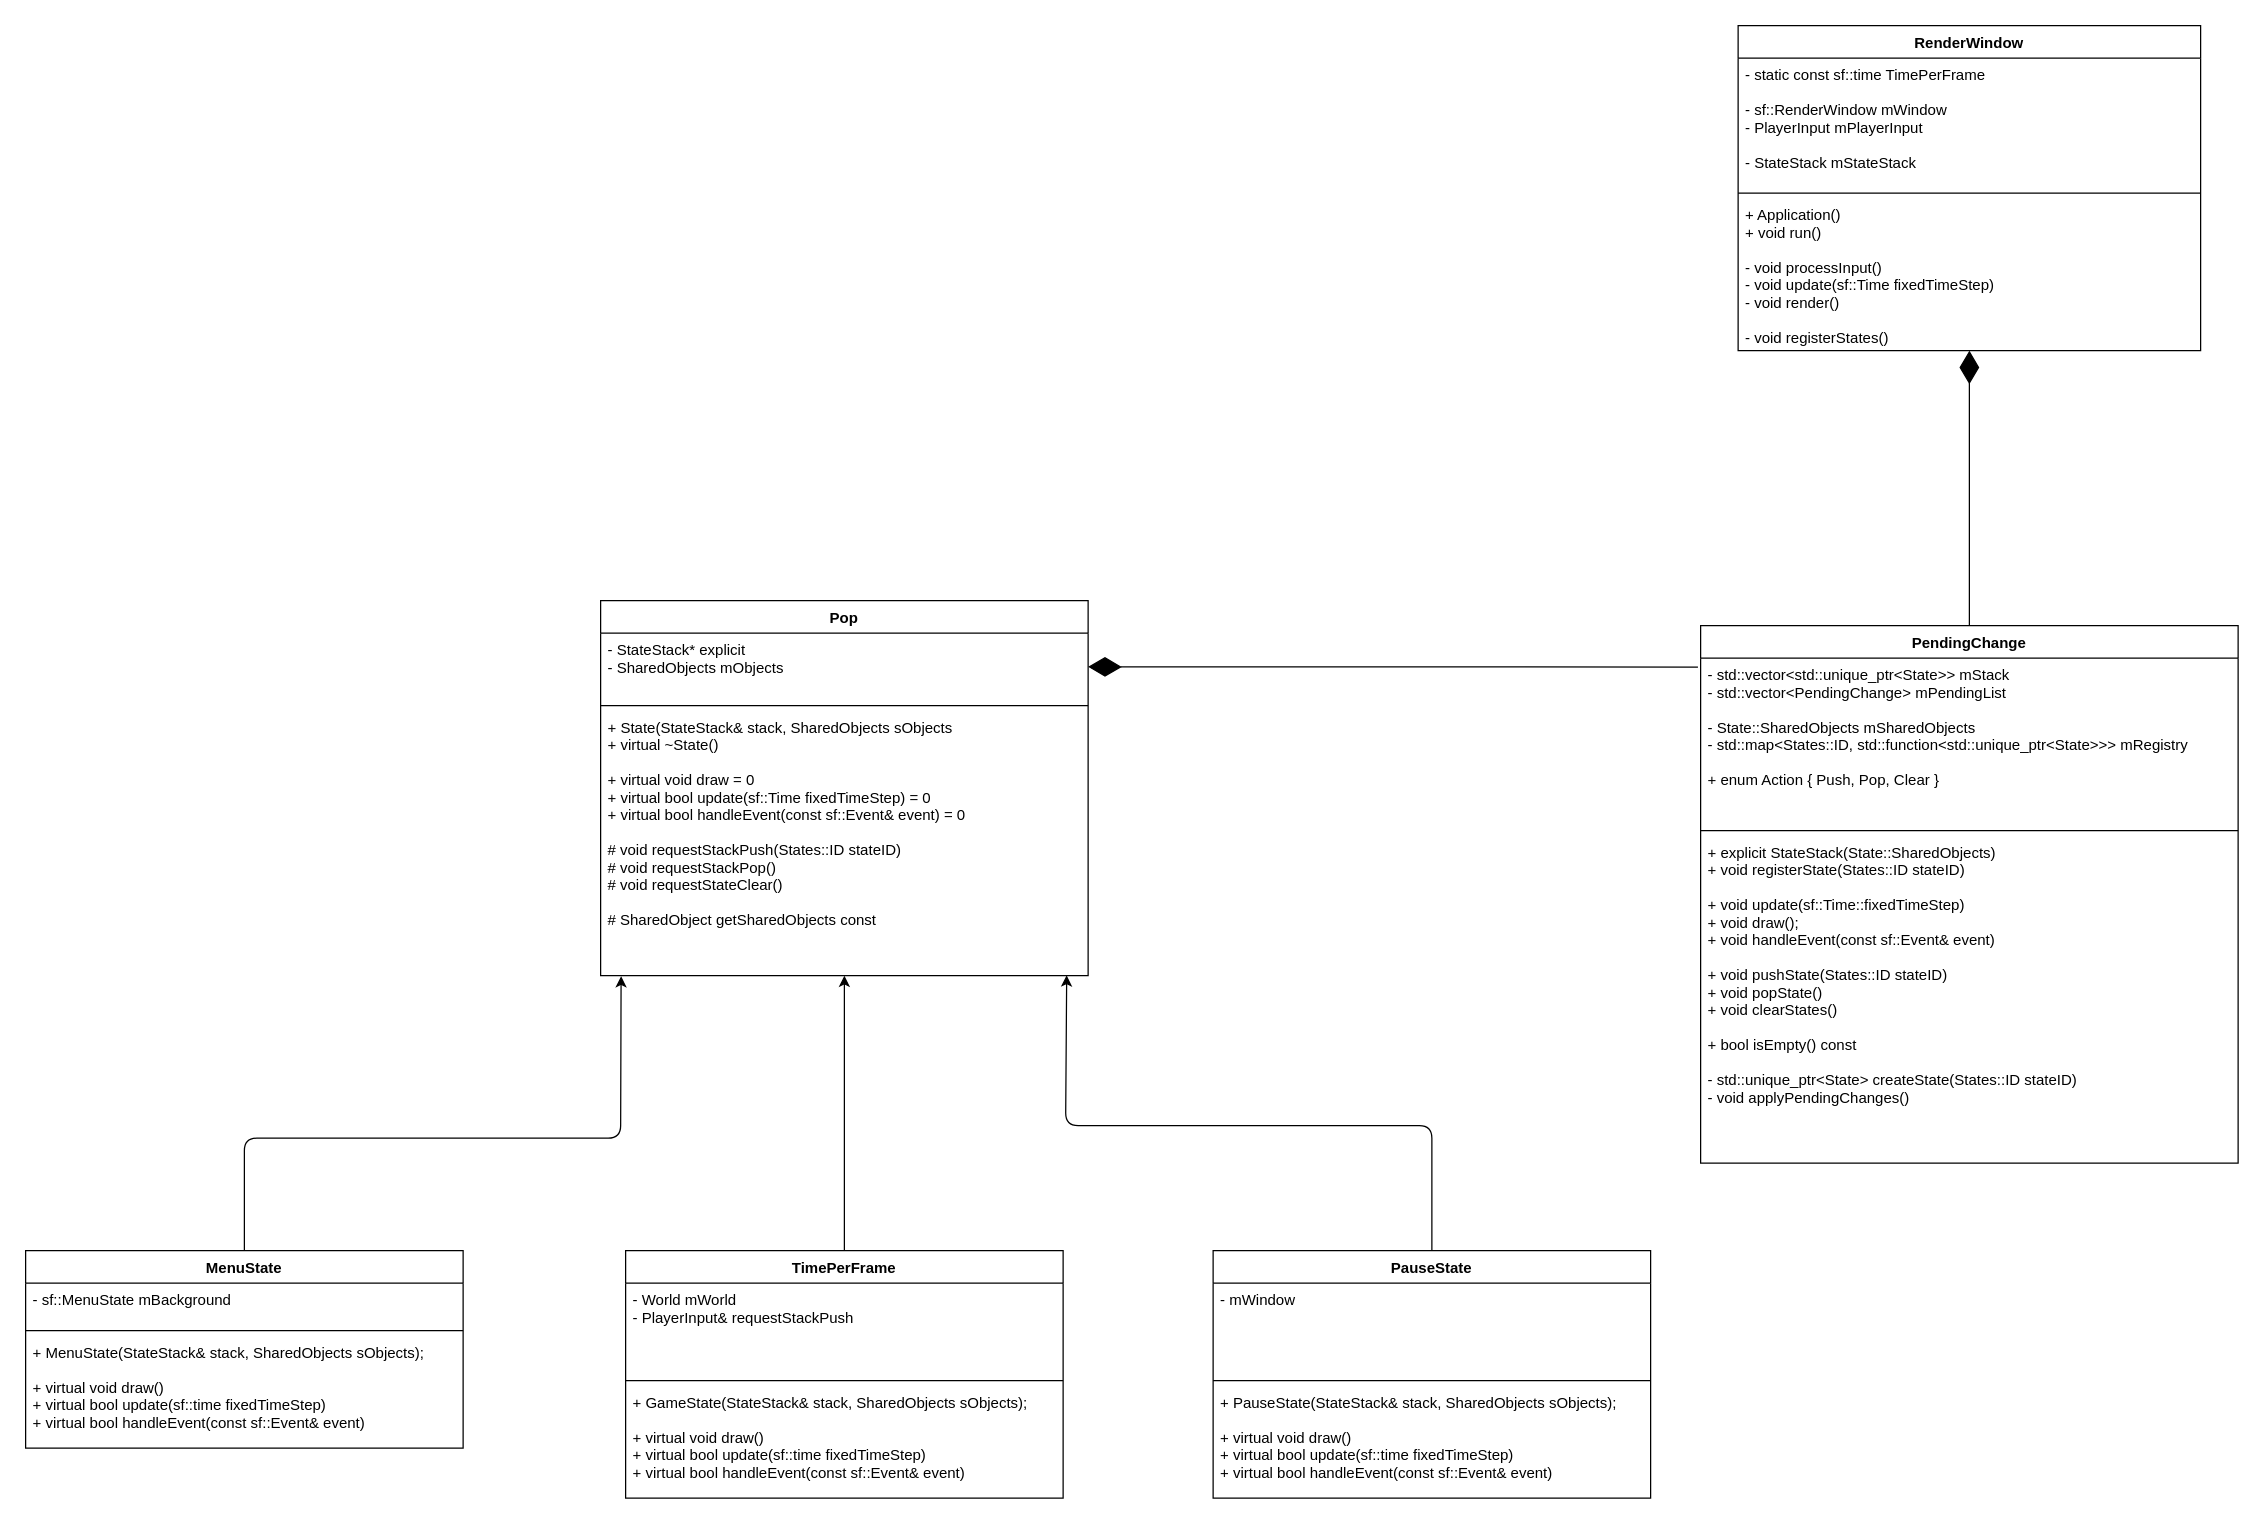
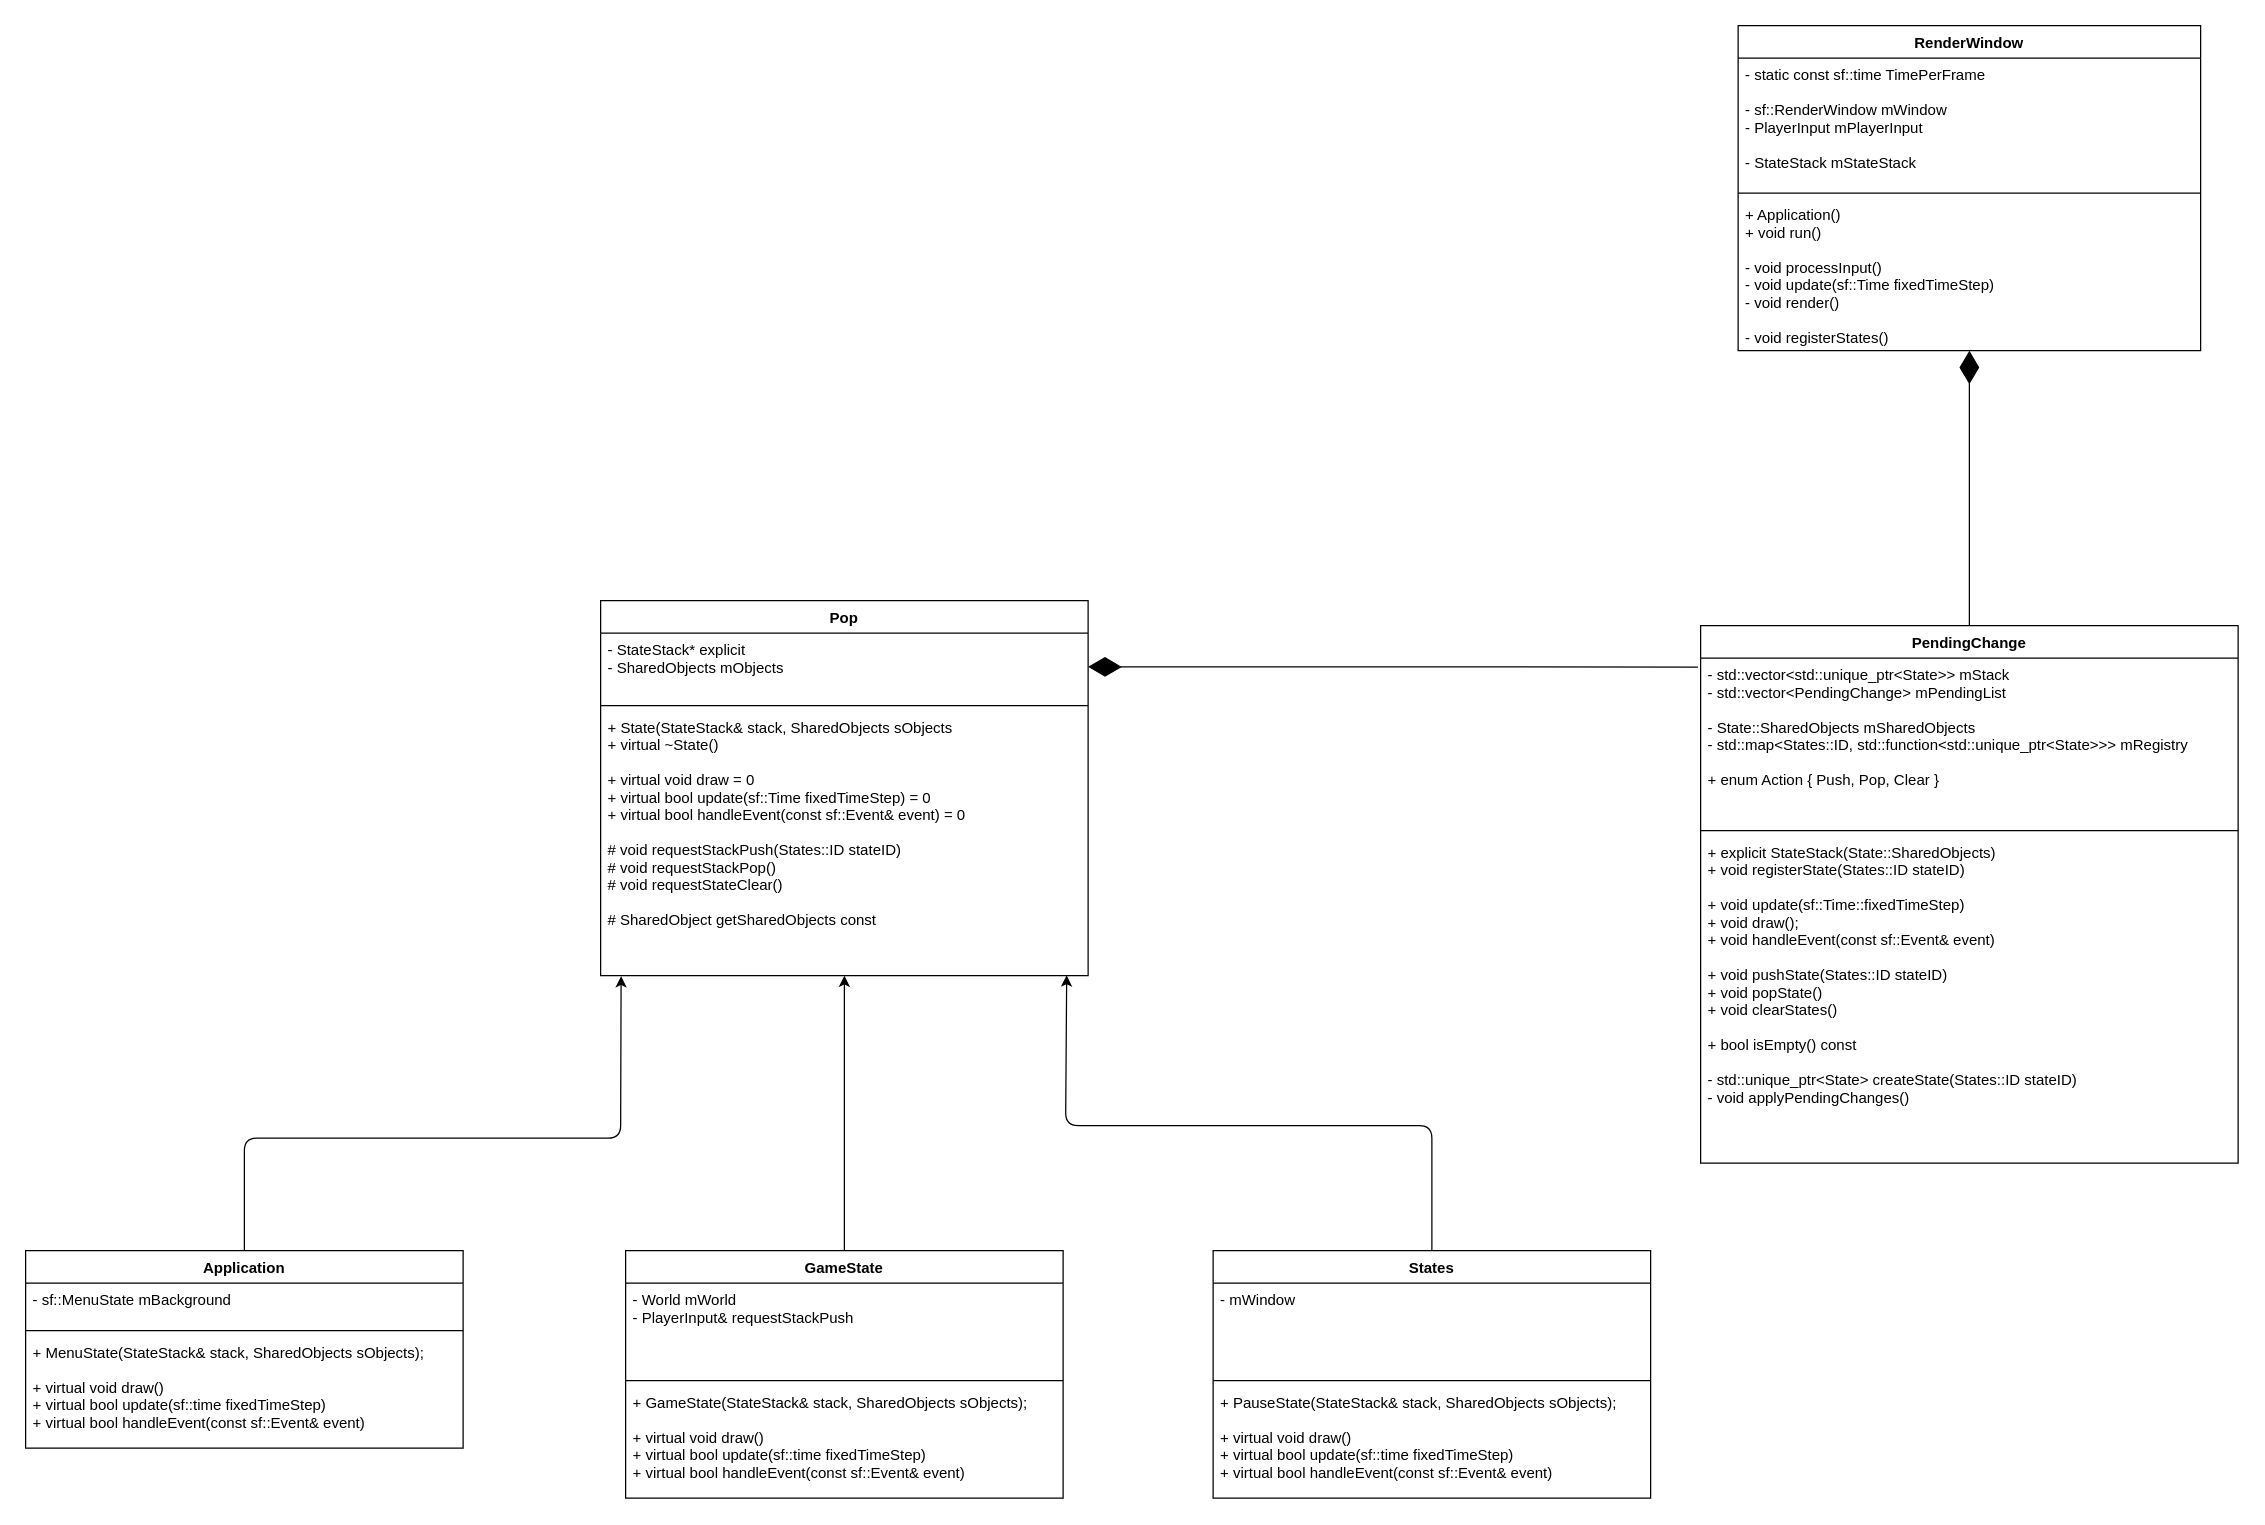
(244, 1268) -> (244, 1268)
(844, 1268) -> (844, 1268)
(1431, 1268) -> (1431, 1268)
